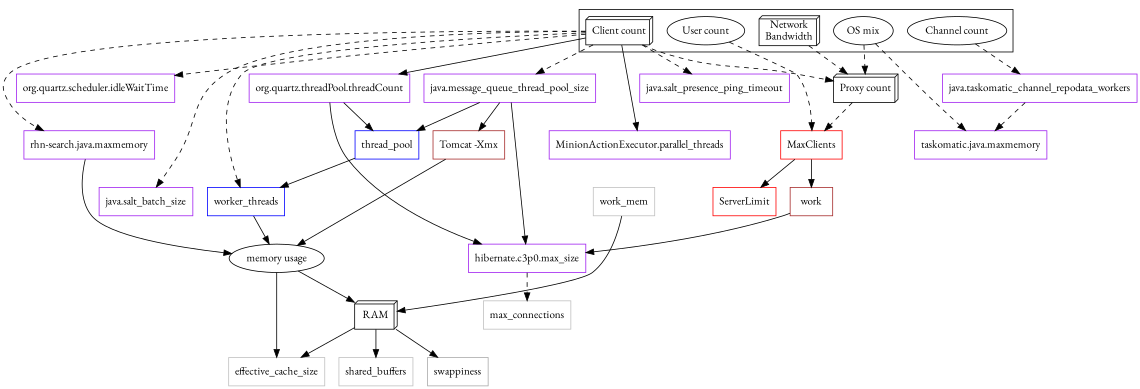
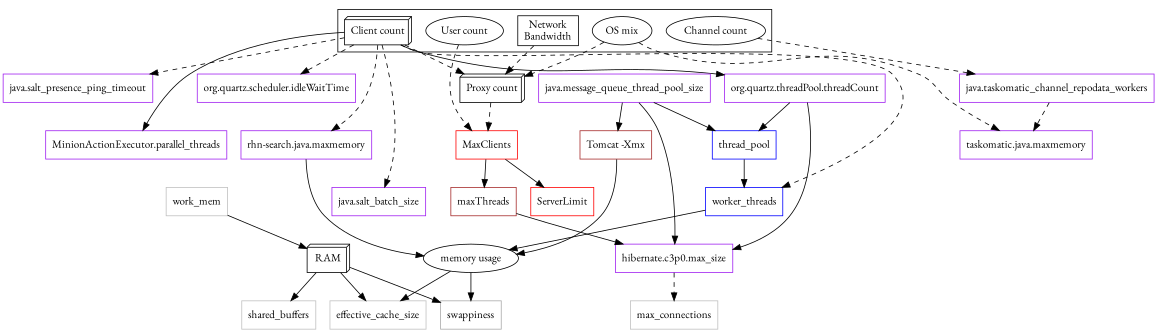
(789, 31) -> (548, 31)
(568, 58) -> none
(811, 202) -> (484, 202)
(323, 285) -> (471, 283)
